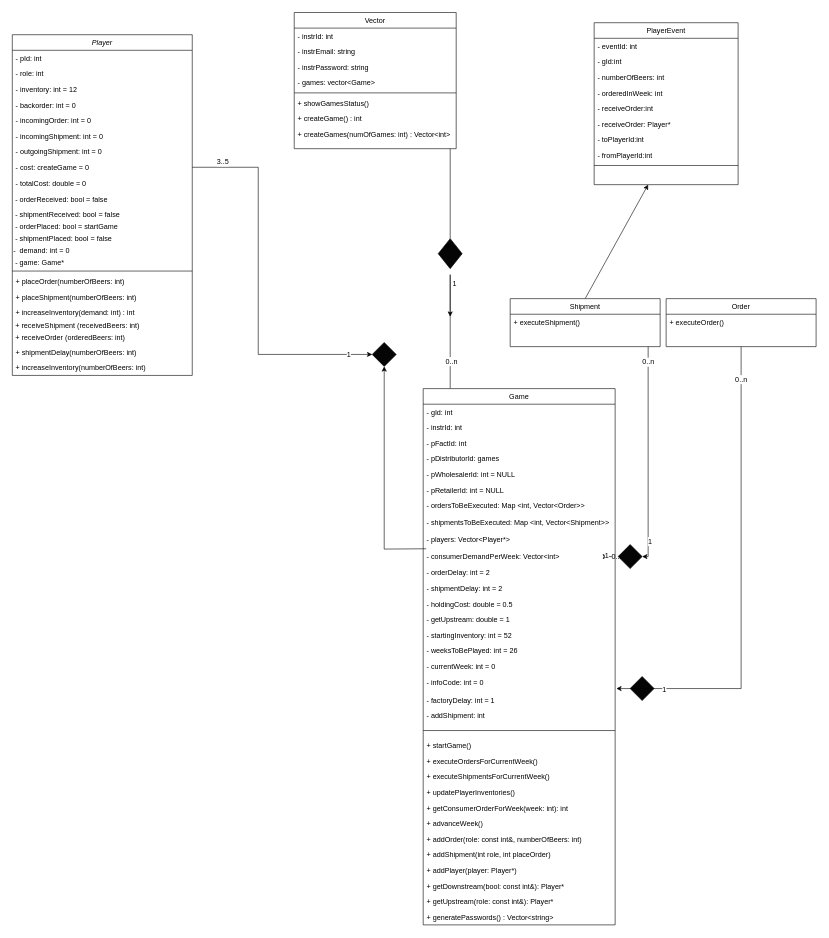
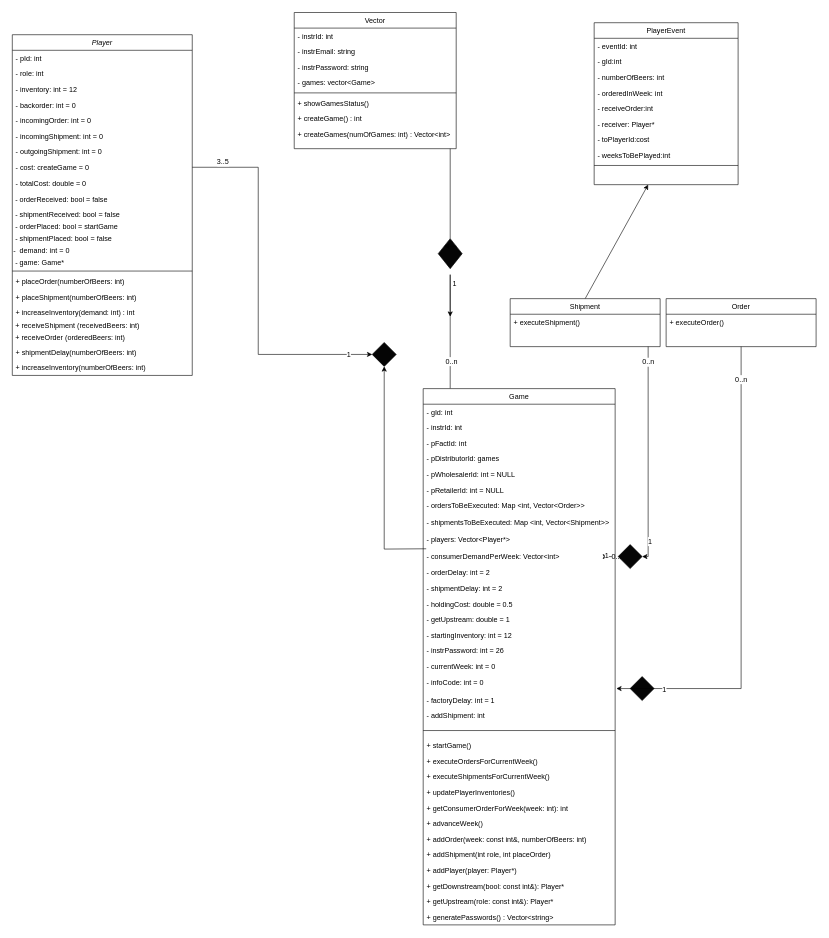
(639, 124) -> (631, 124)
(626, 140) -> (629, 140)
(630, 155) -> (636, 155)
(479, 635) -> (479, 635)
(474, 651) -> (470, 651)
(513, 839) -> (514, 839)
